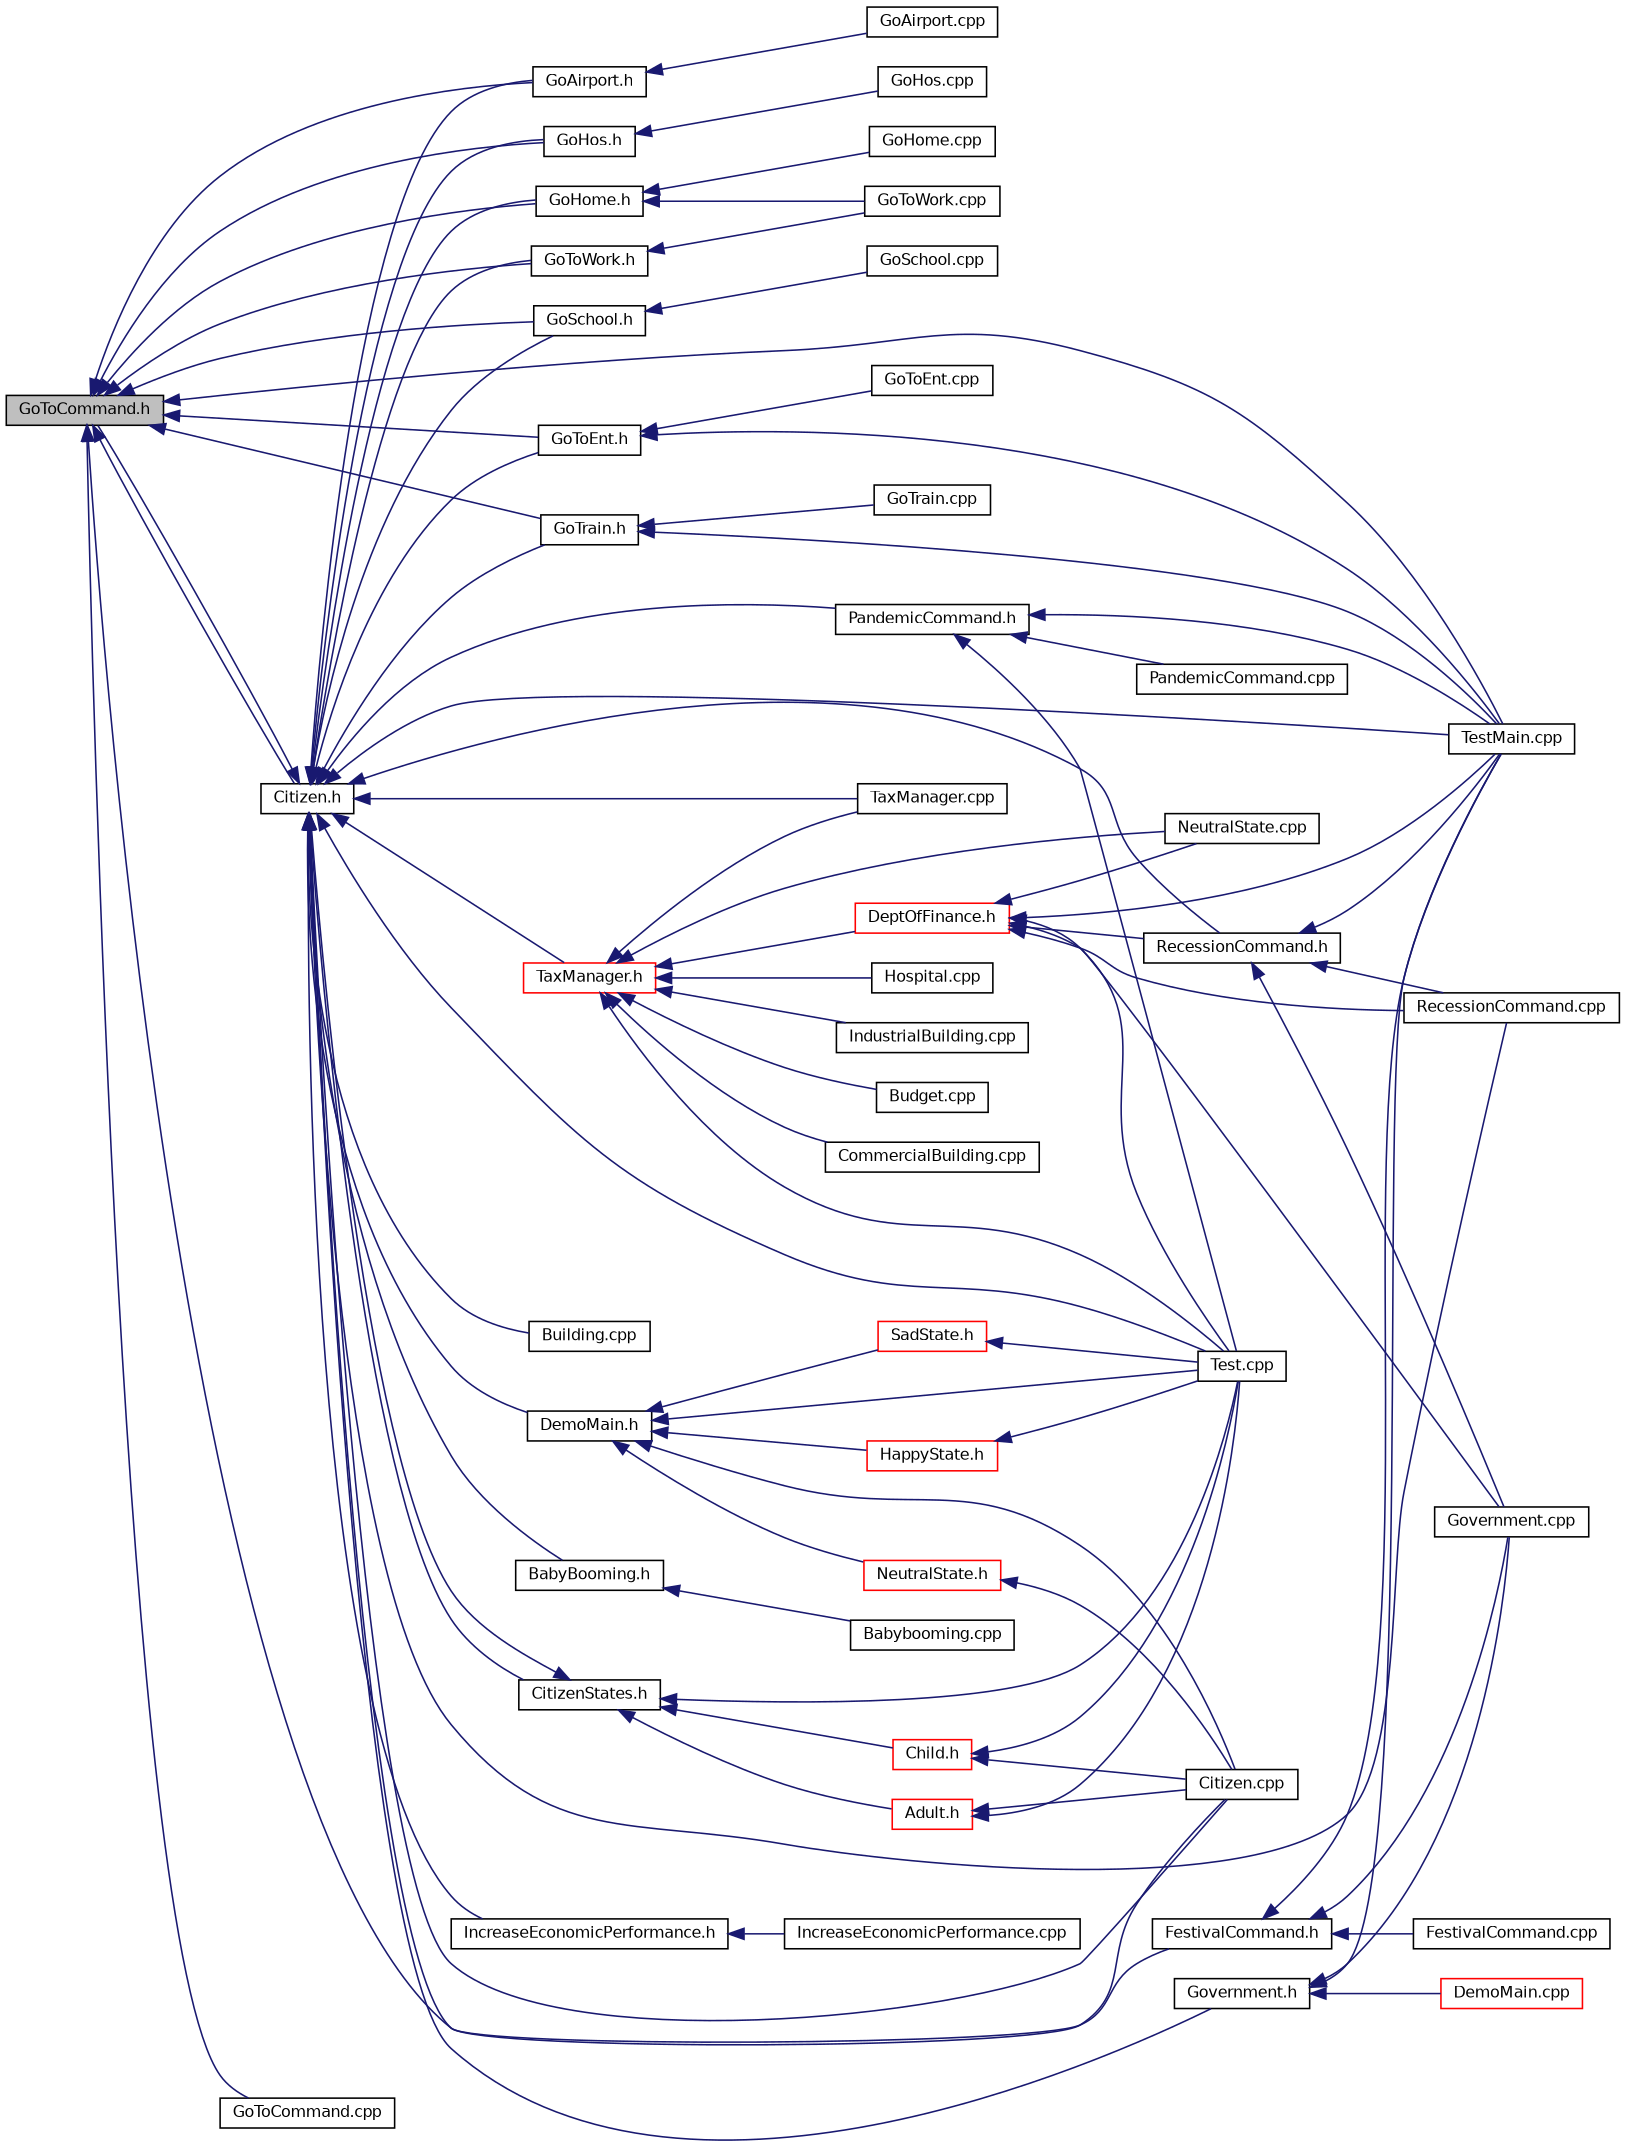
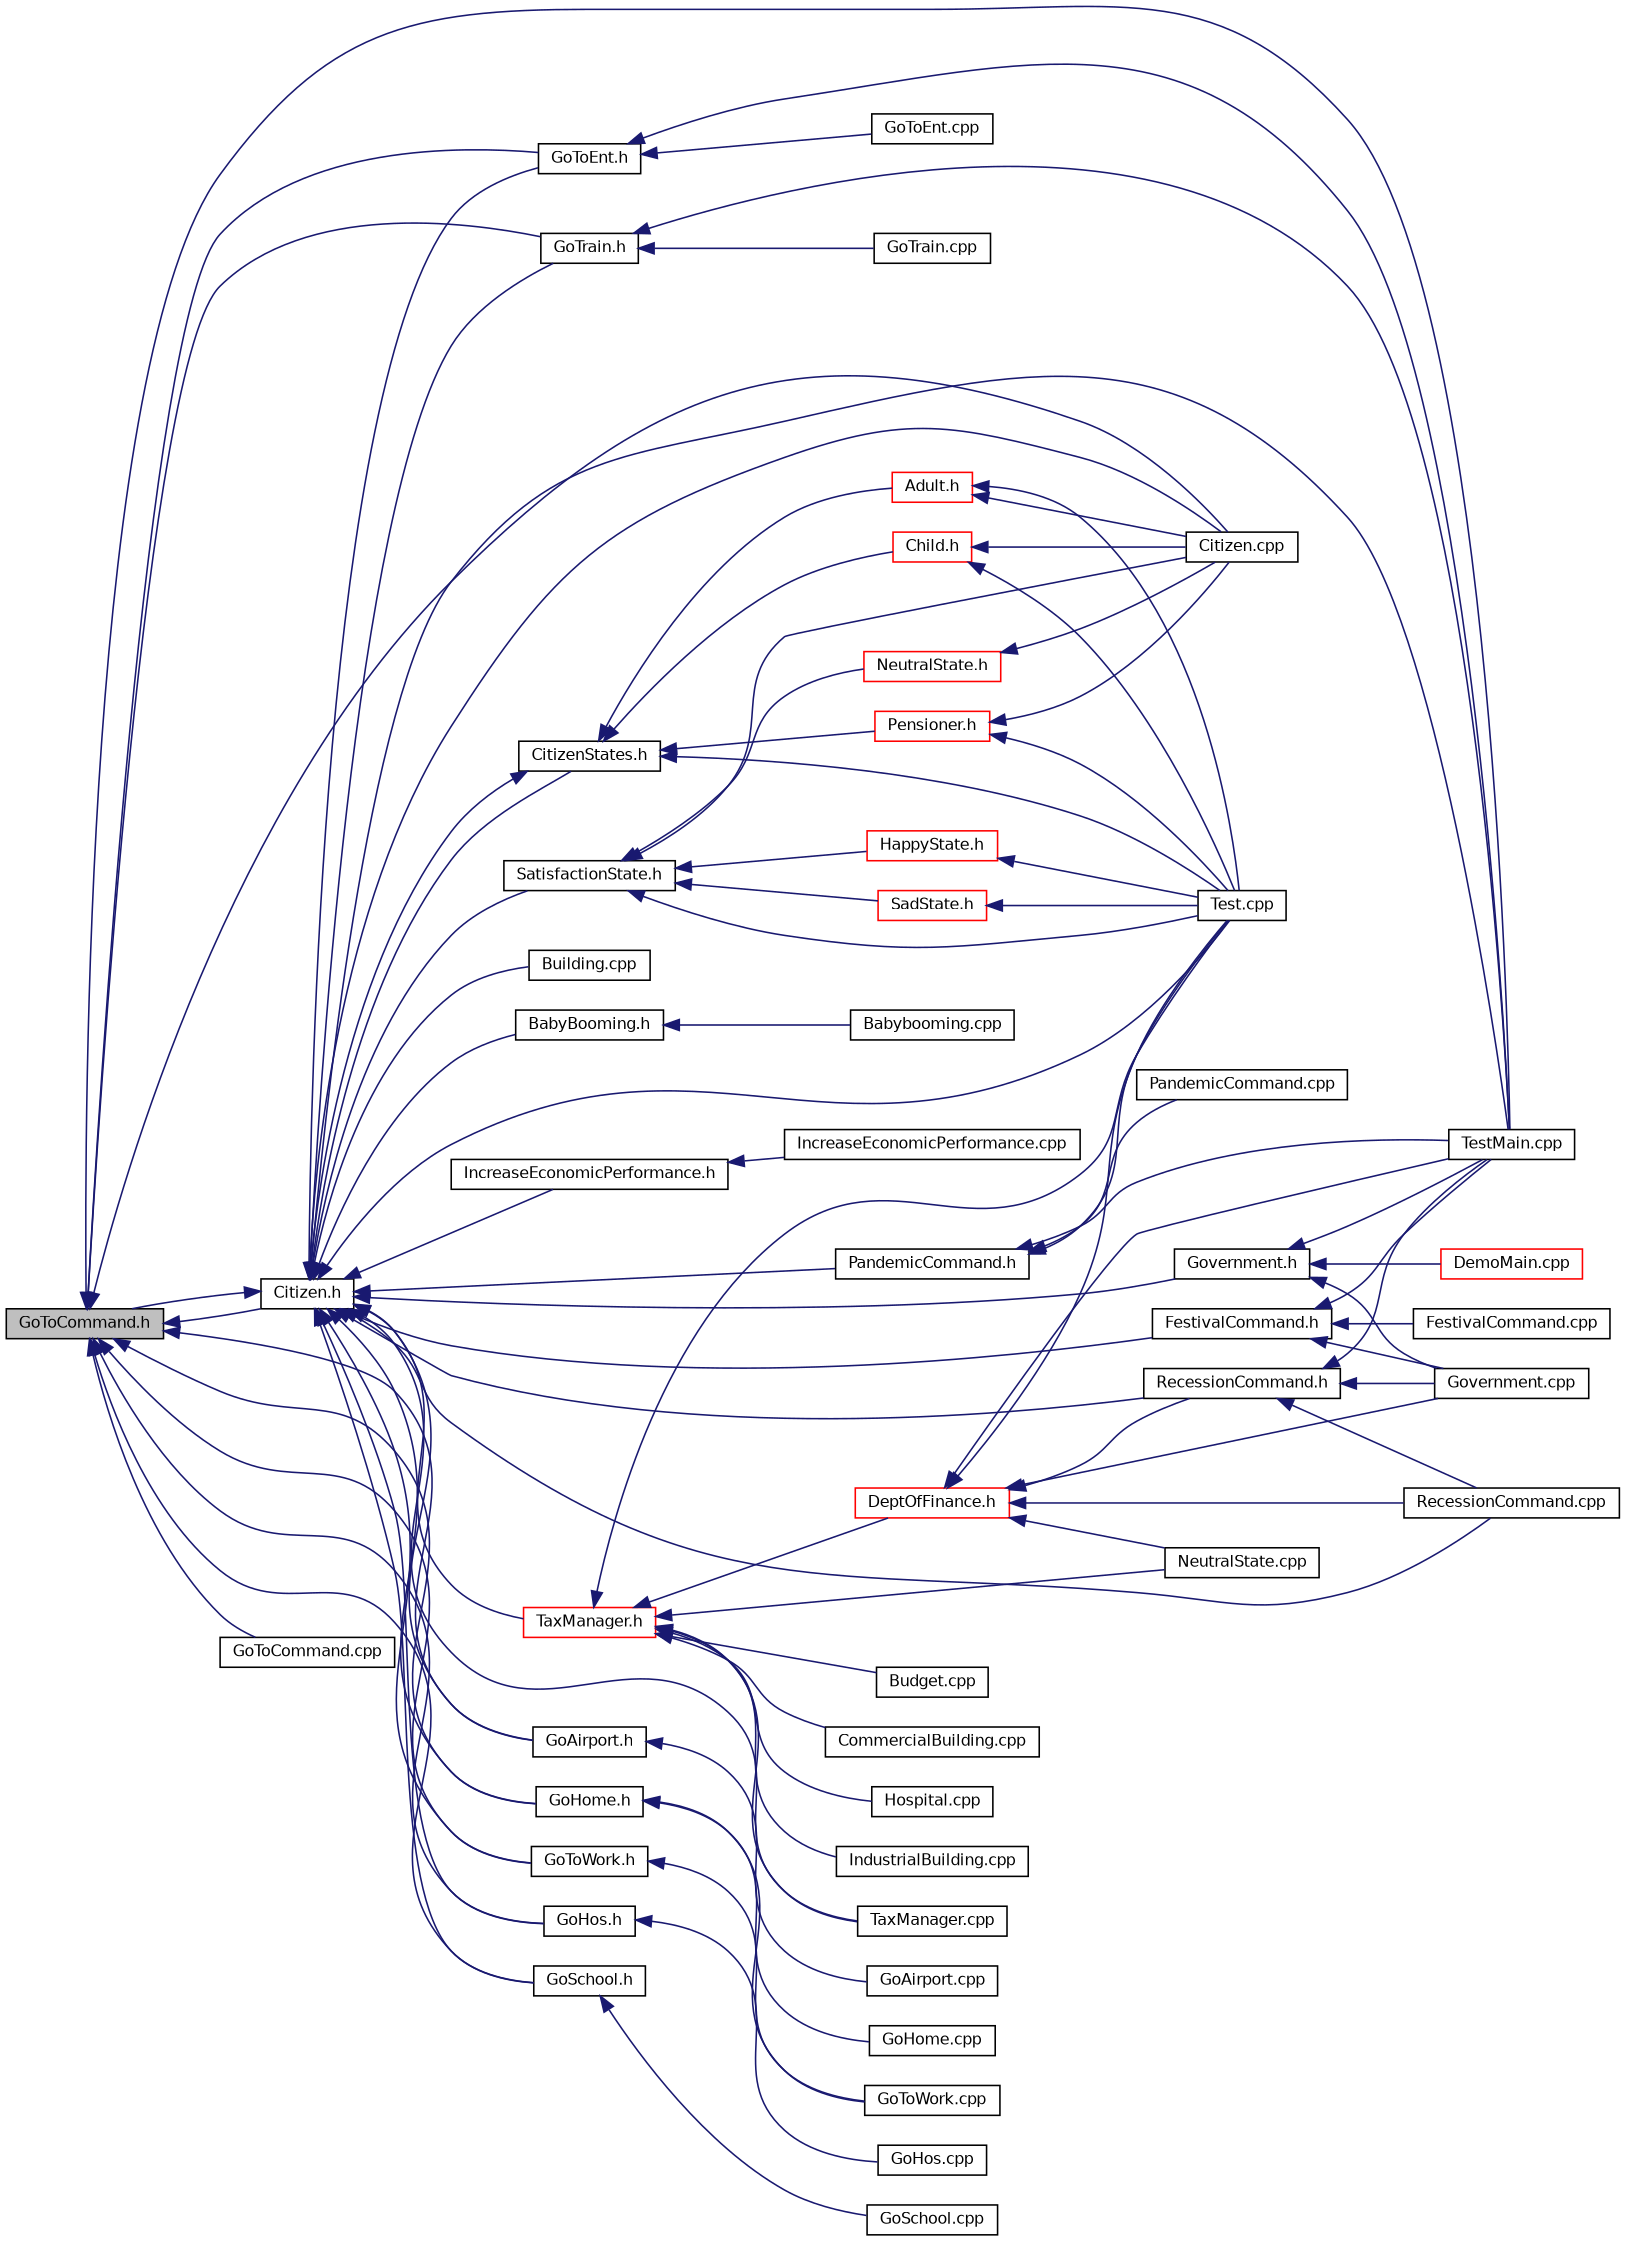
none -> (932, 726)
(590, 1426) -> (590, 876)
